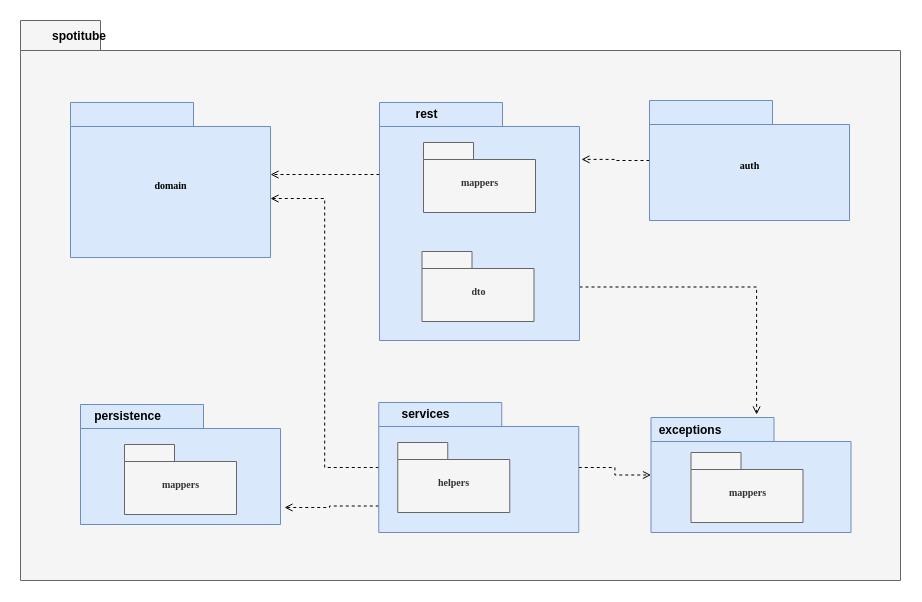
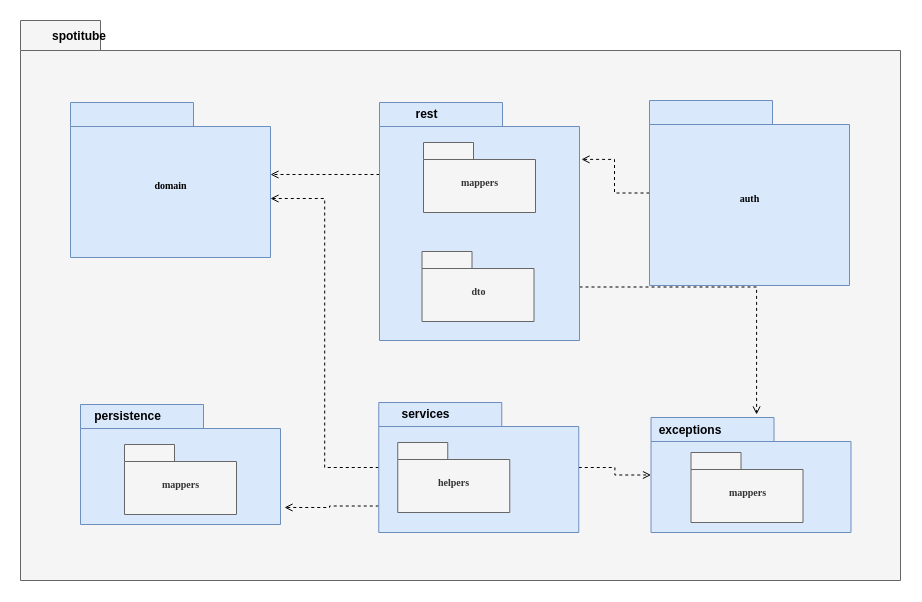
(750, 161) -> (750, 193)
